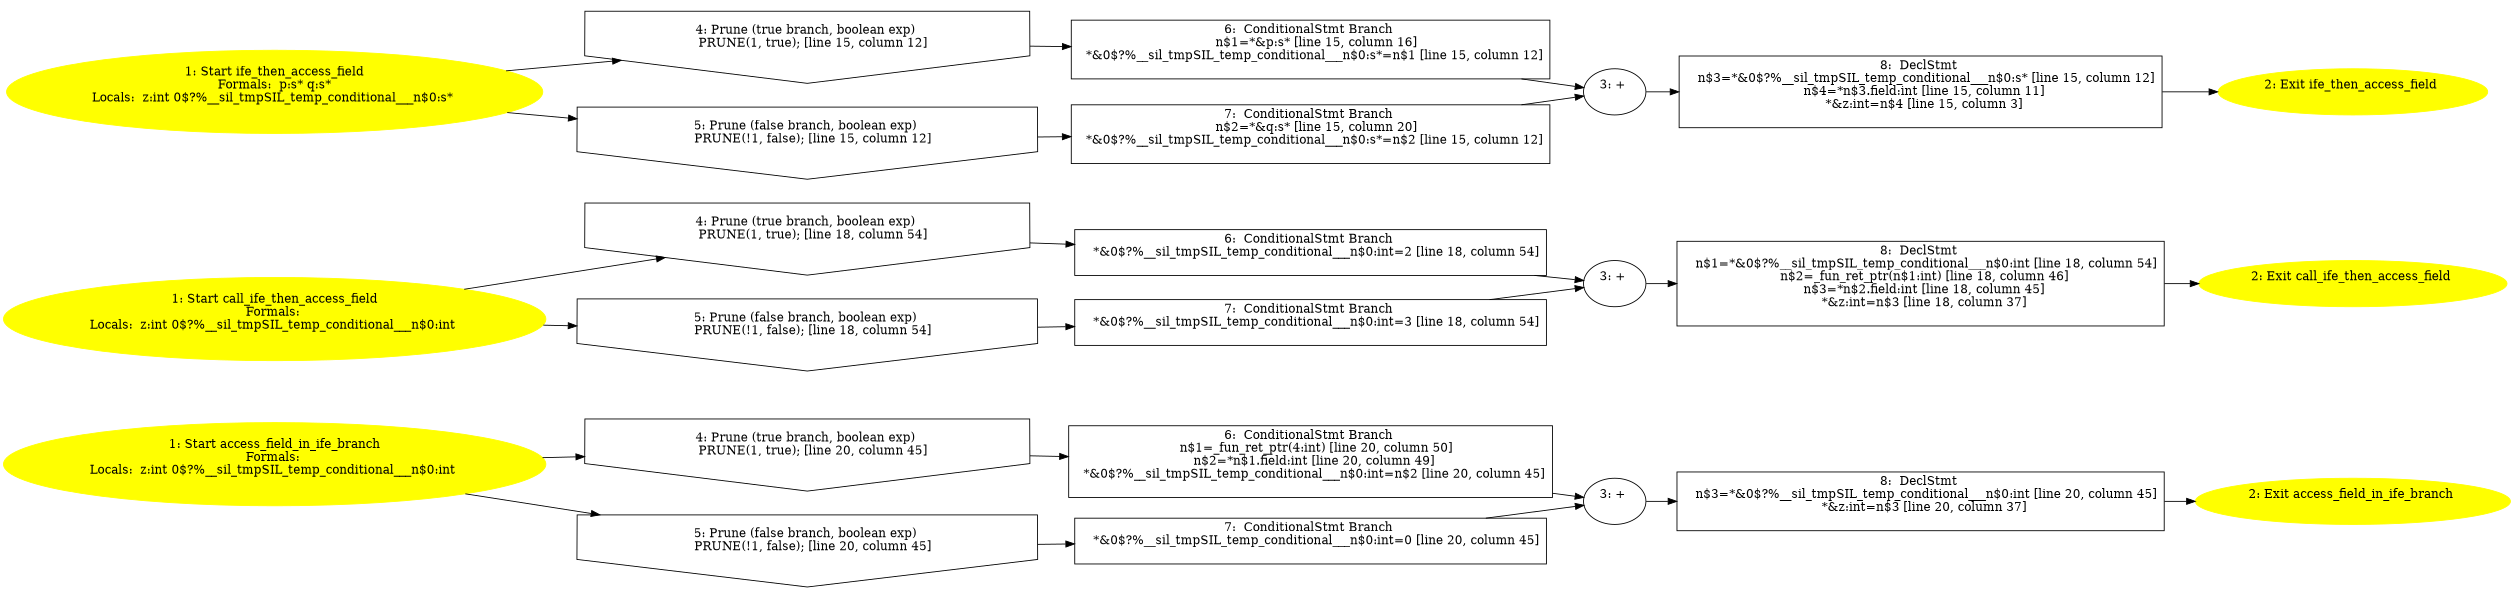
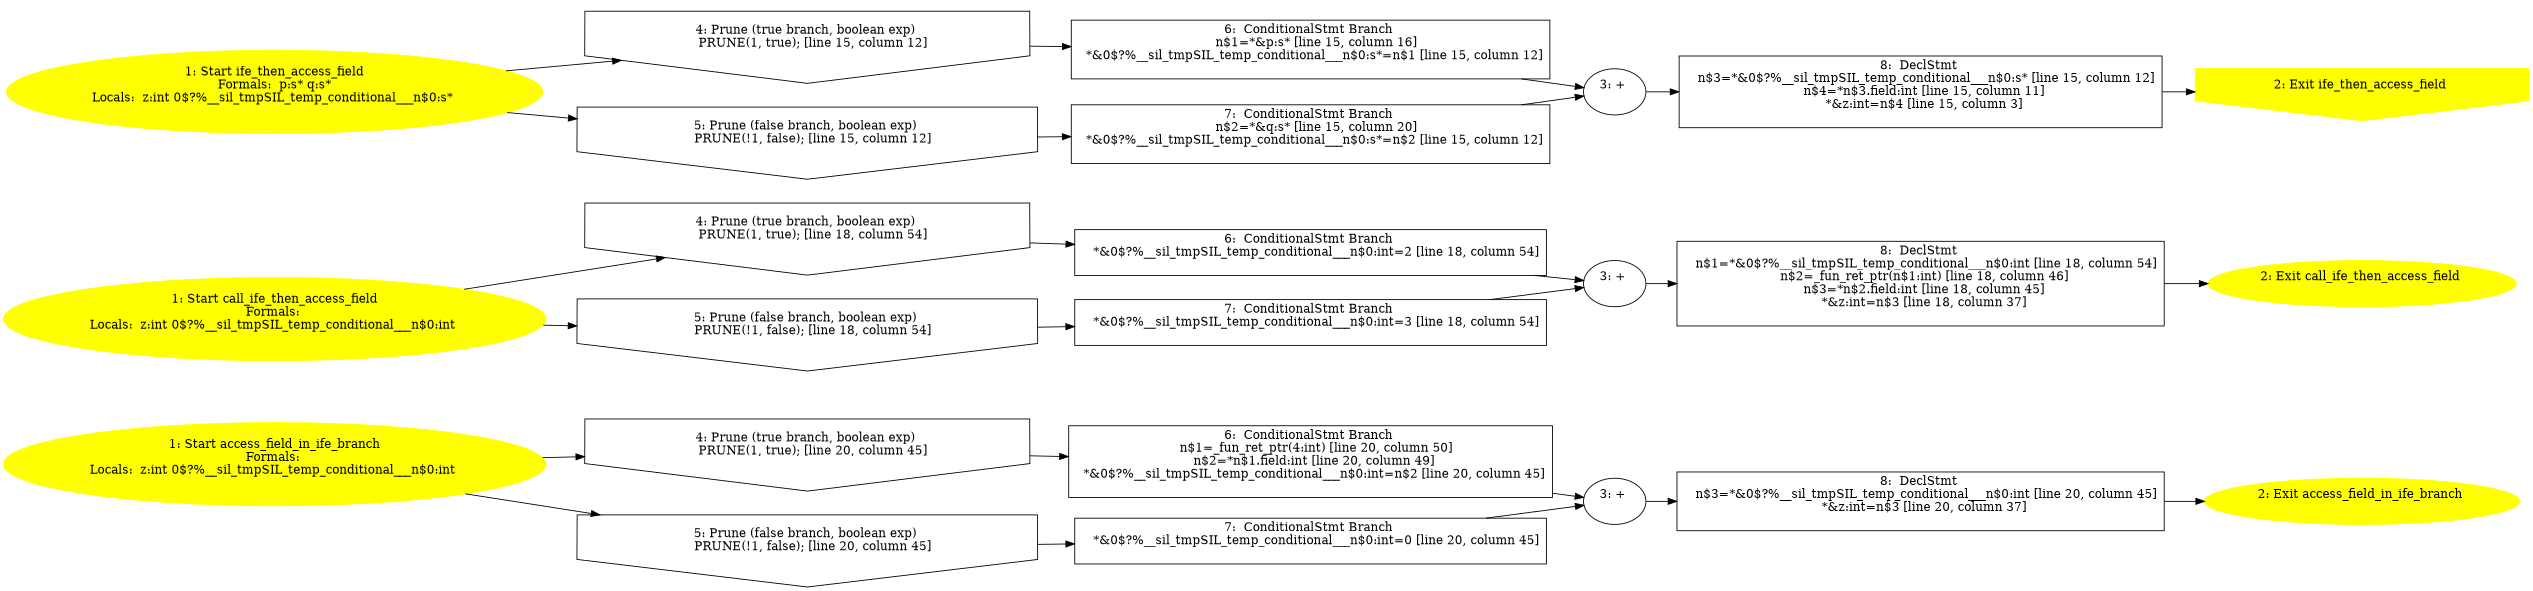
(2353, 92) -> (2362, 92)
